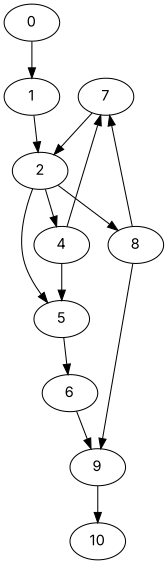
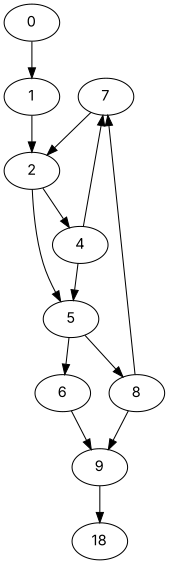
(84, 205) -> (100, 352)
(98, 541) -> (100, 541)
